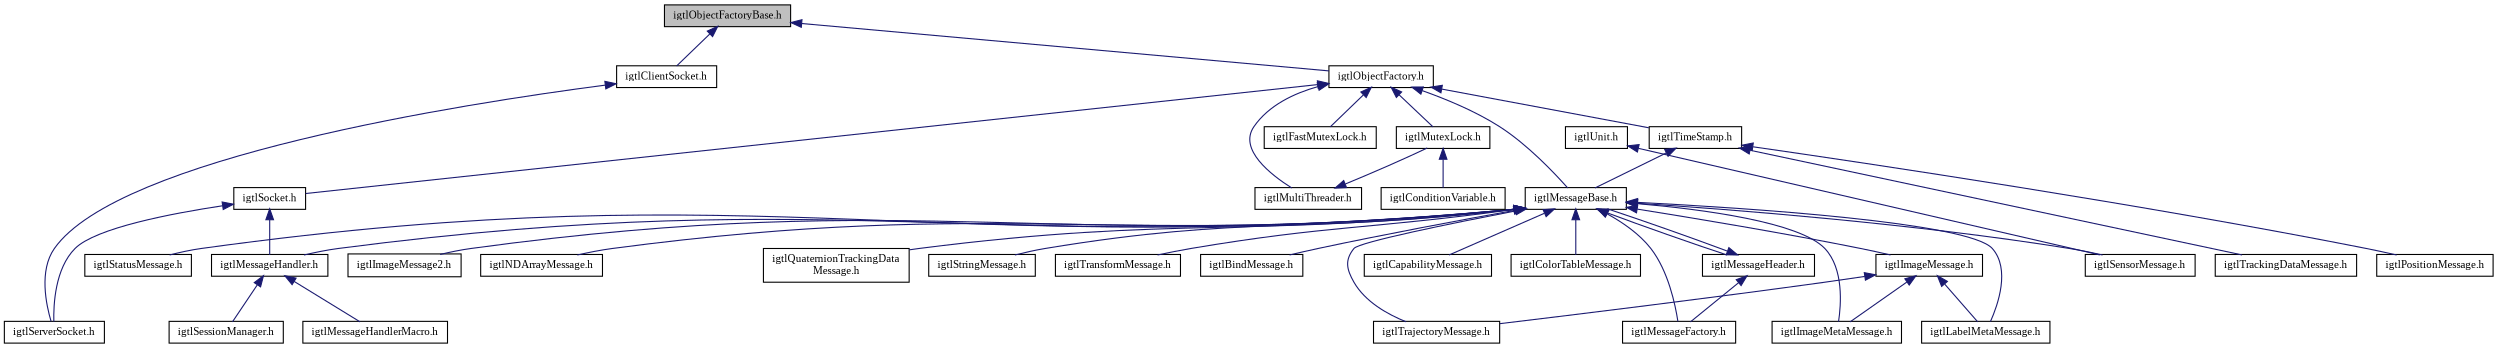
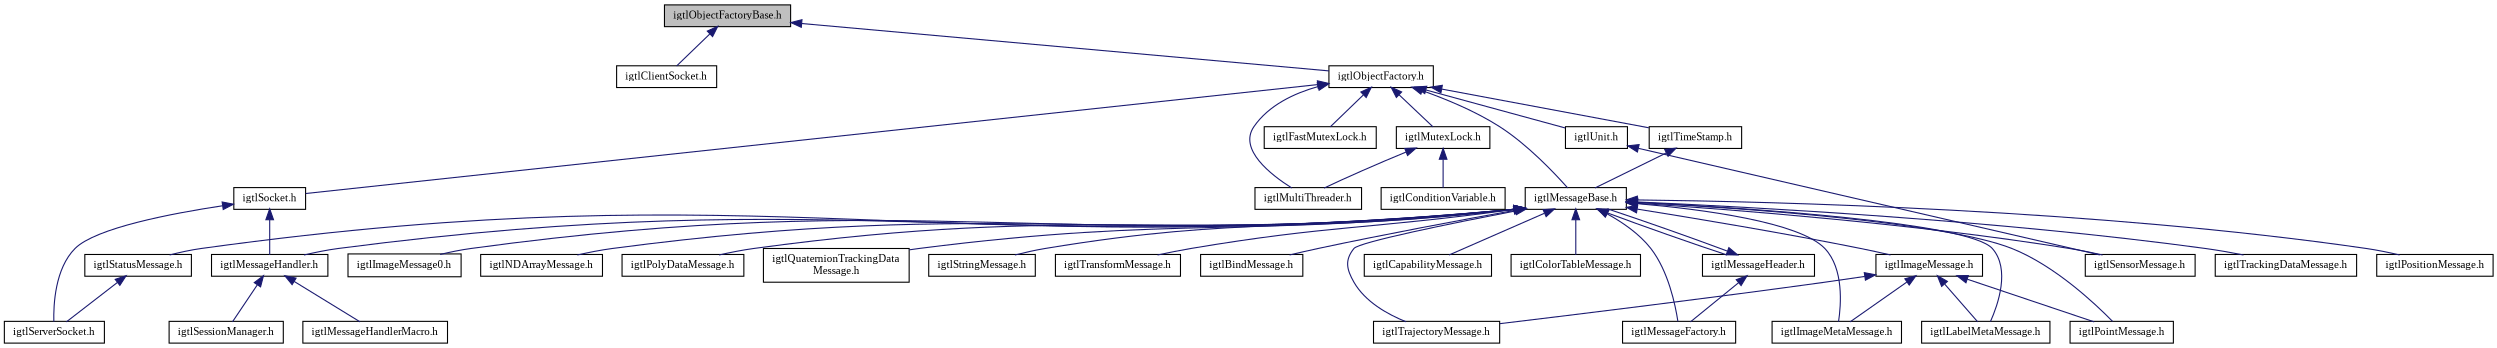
none -> (1496, 109)
(282, 145) -> (92, 302)
(1387, 166) -> (1365, 170)
(2076, 197) -> (2020, 214)
(1996, 203) -> (1911, 218)
(405, 265) -> (405, 265)
none -> (683, 265)
none -> (2122, 332)
